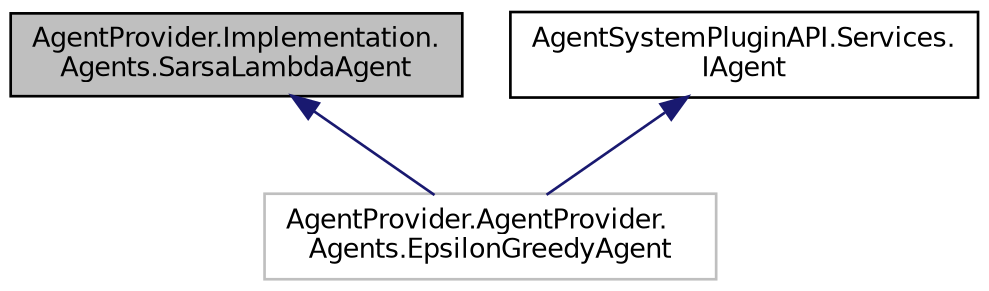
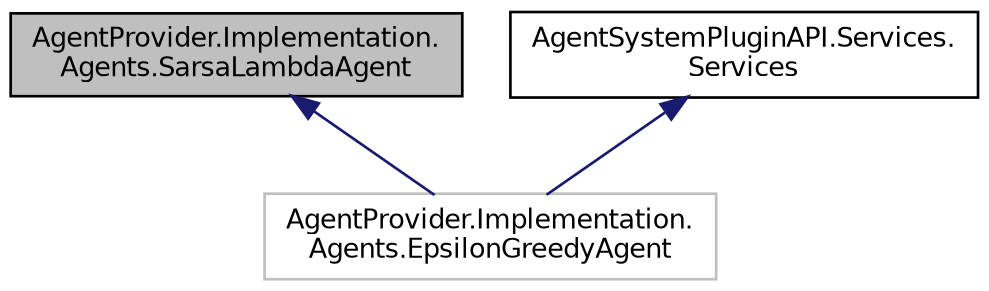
(744, 55) -> (744, 55)
(490, 236) -> (490, 236)
